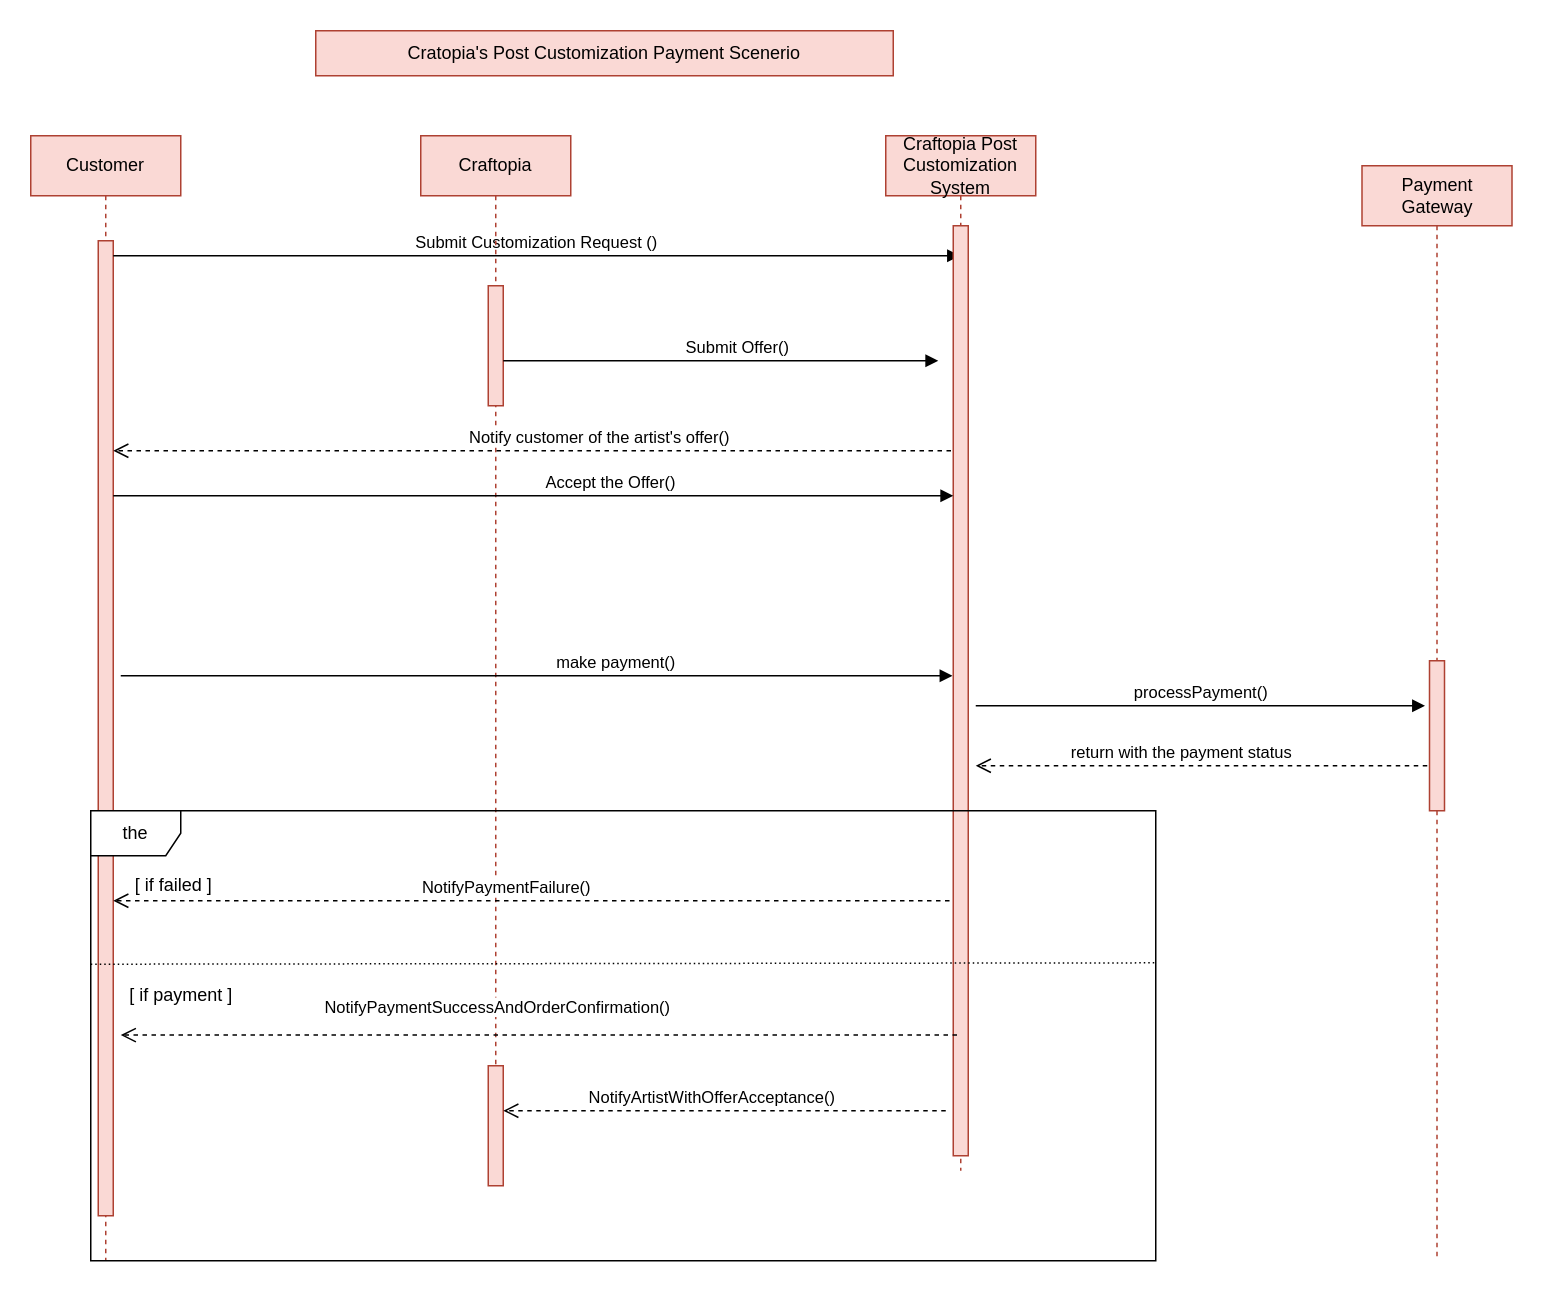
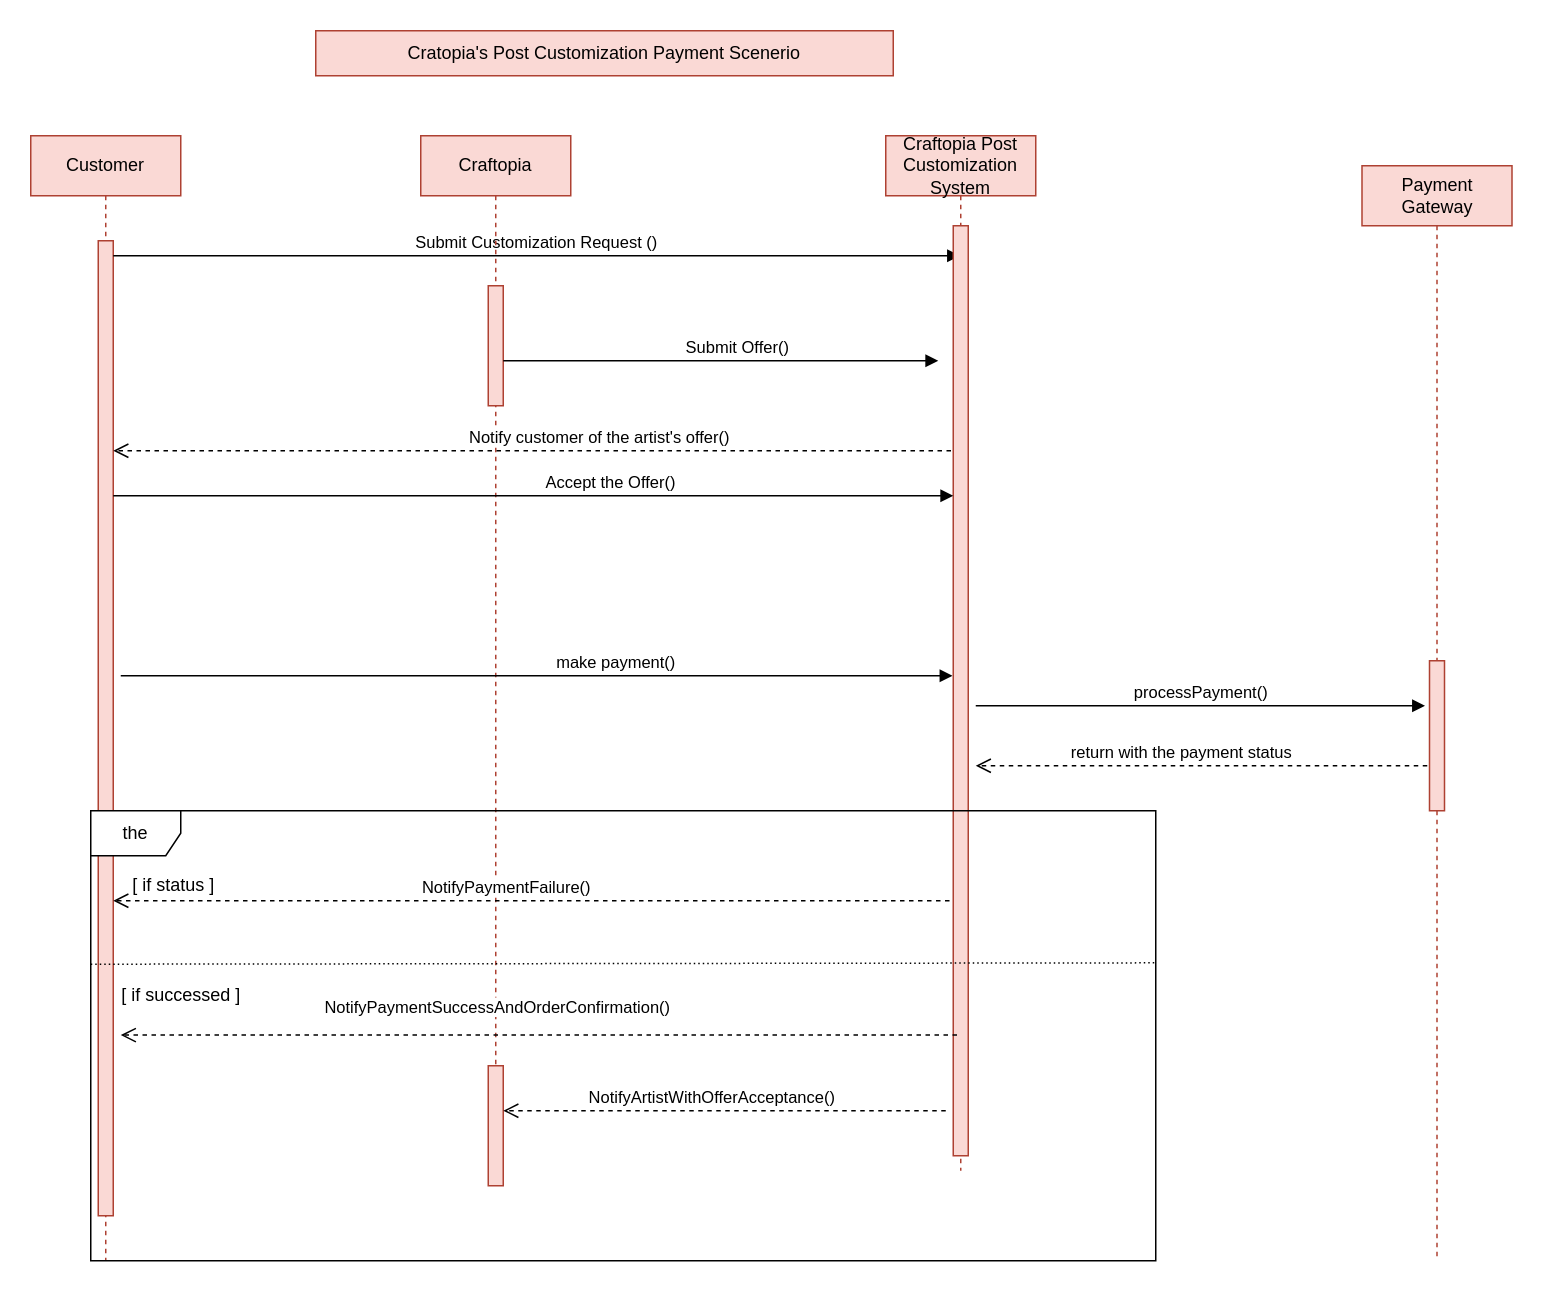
(174, 886) -> (174, 886)
(182, 995) -> (182, 995)
